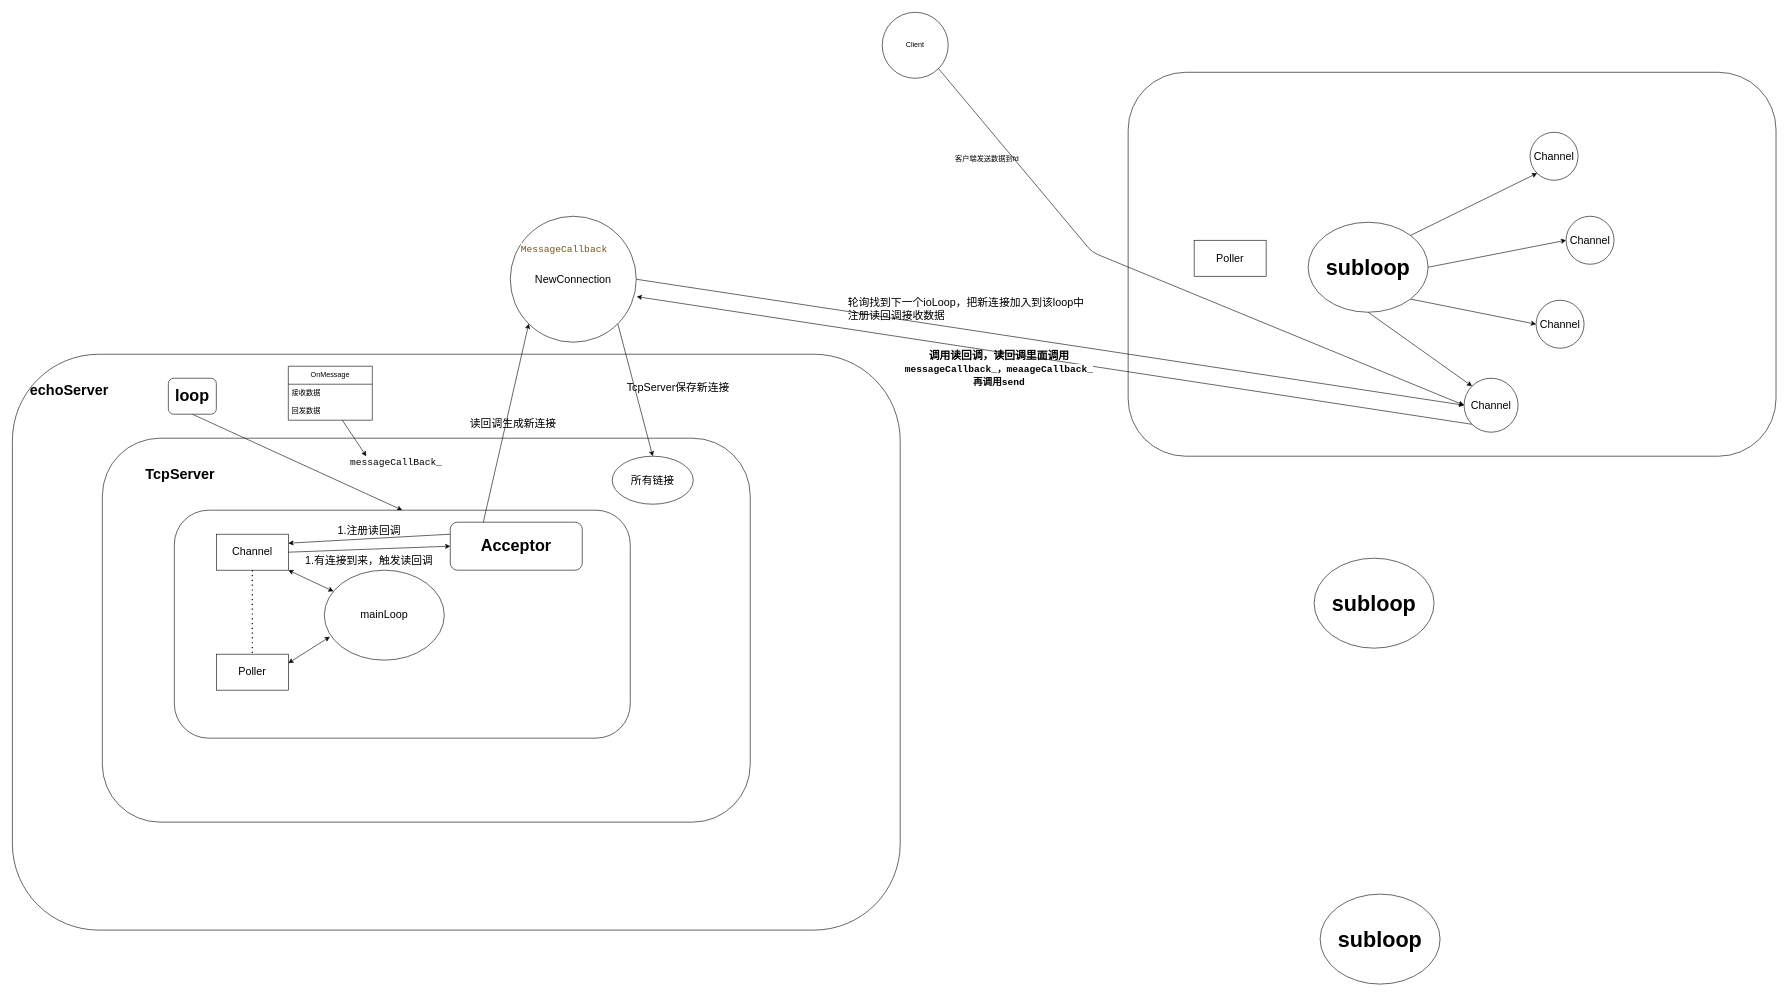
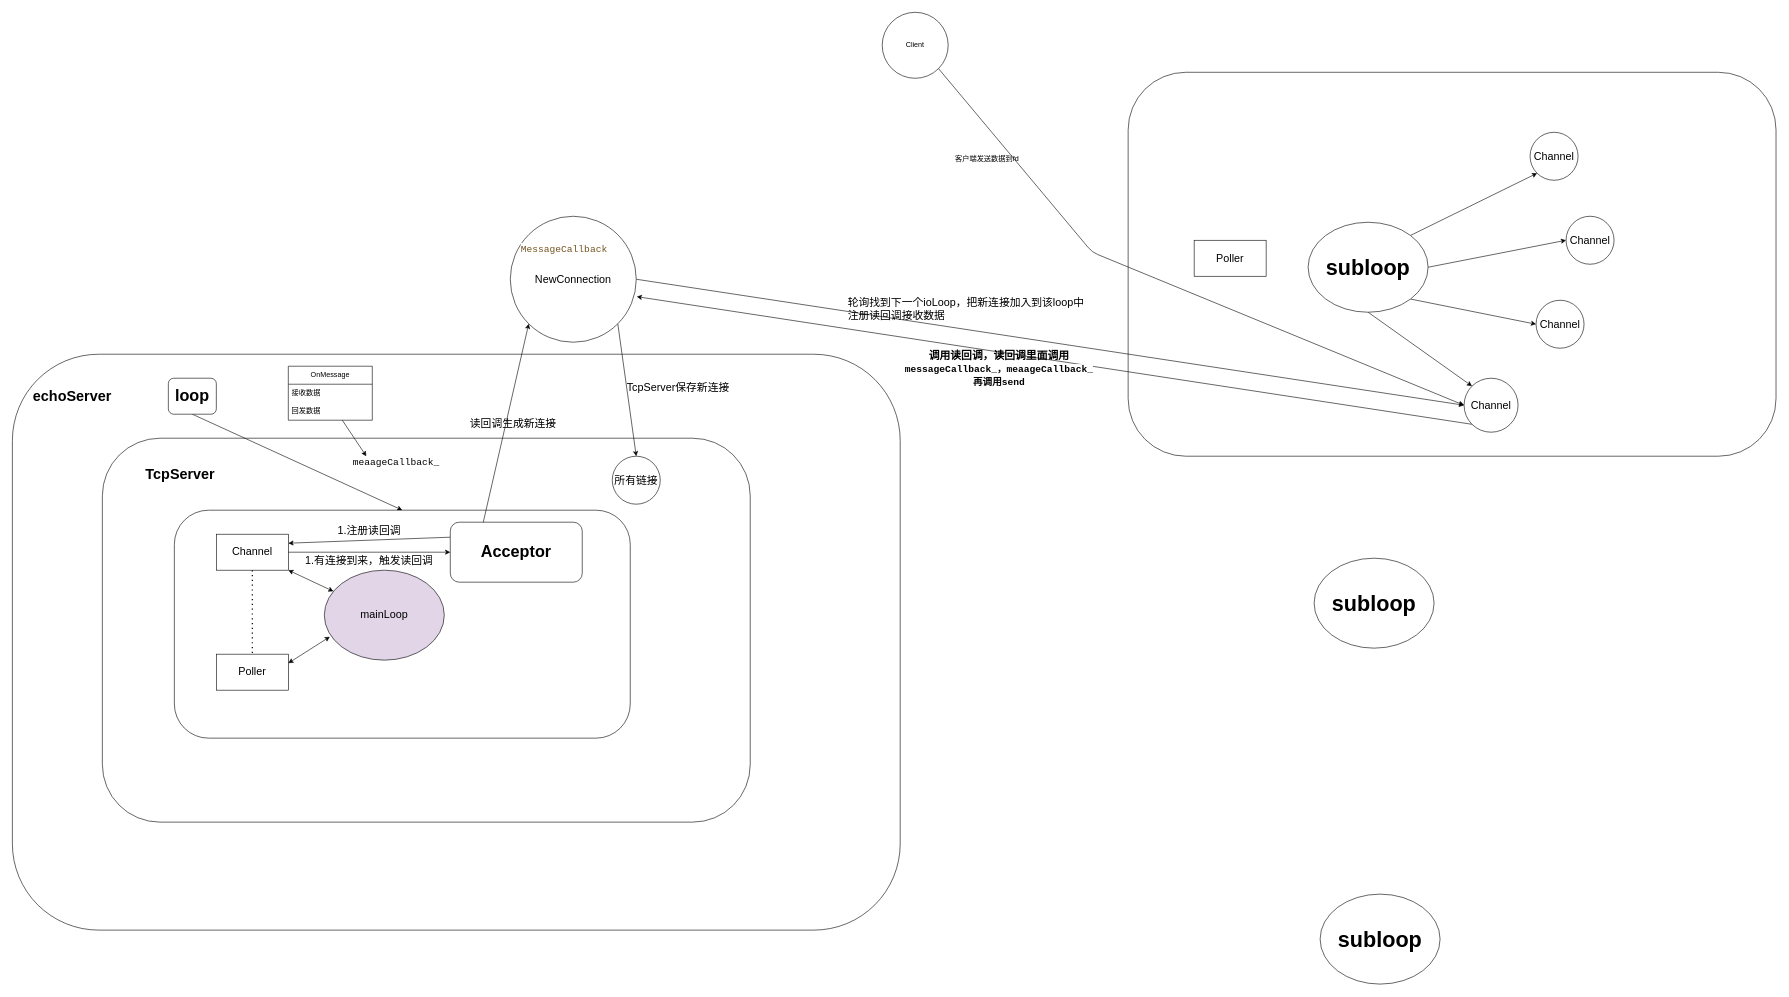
(69, 390) -> (72, 396)
(396, 462) -> (396, 462)
(653, 480) -> (636, 480)
(516, 546) -> (516, 552)
(384, 615) -> (384, 615)
